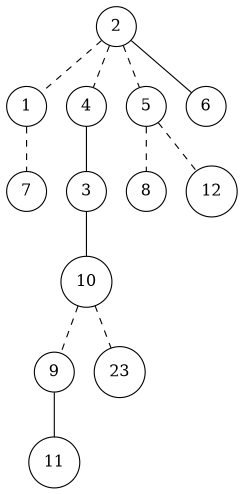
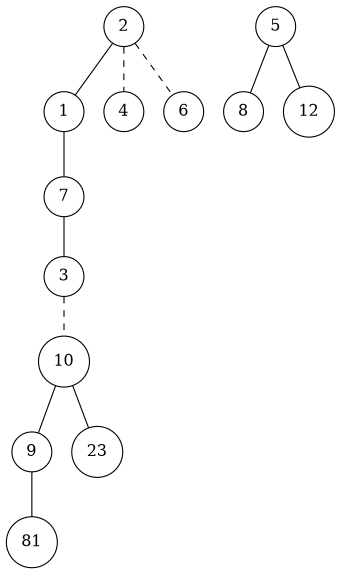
(71, 67) -> (94, 69)
(131, 67) -> none
(161, 67) -> (154, 69)
(177, 147) -> (291, 67)
(27, 149) -> (64, 154)
(86, 149) -> (64, 237)
(146, 149) -> (260, 69)
(86, 234) -> (64, 317)
(103, 327) -> (81, 407)
(69, 330) -> (47, 409)
(54, 462) -> (32, 542)
